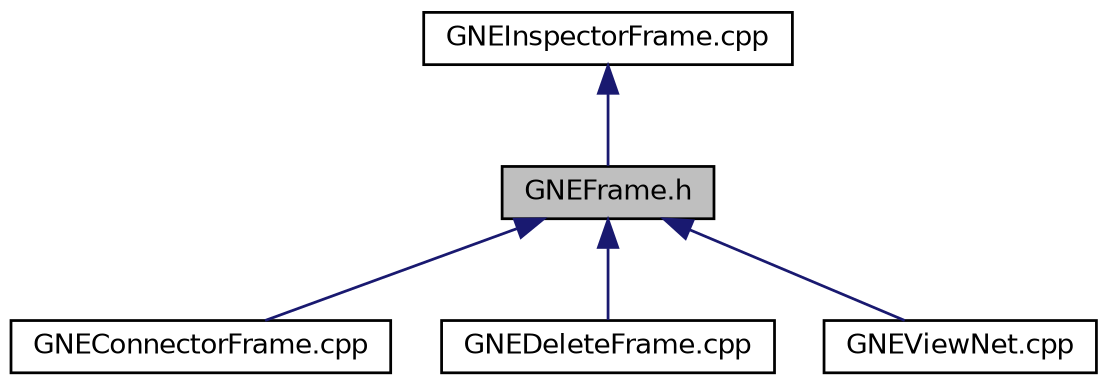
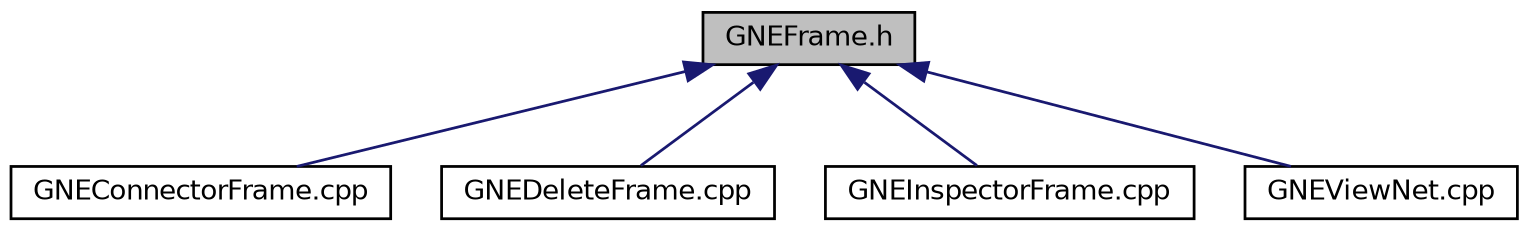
(608, 130) -> (921, 124)
